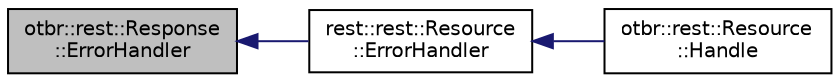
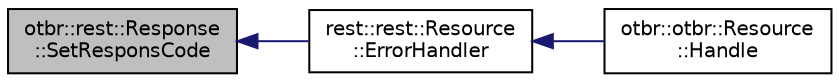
(123, 41) -> (123, 41)
(718, 41) -> (718, 41)
